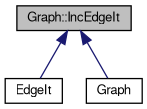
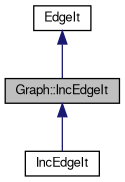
(51, 60) -> (62, 61)
(114, 91) -> (62, 164)
